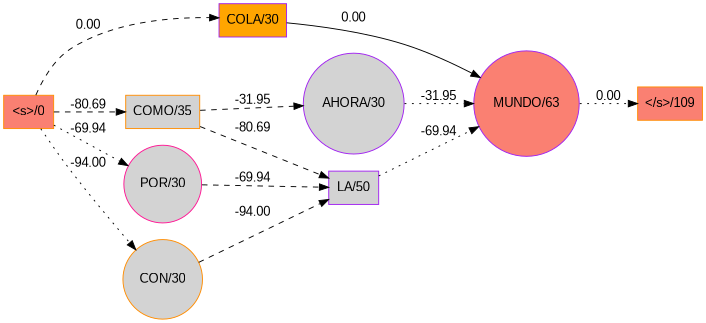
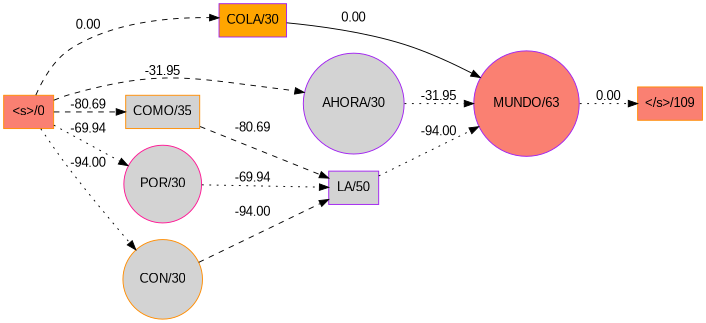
(247, 108) -> (173, 78)
(439, 132) -> (439, 132)
(260, 186) -> (260, 186)
